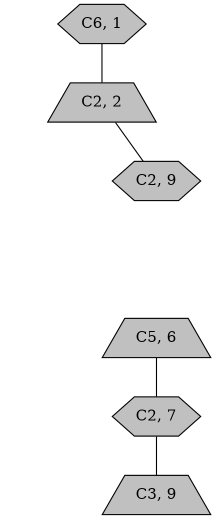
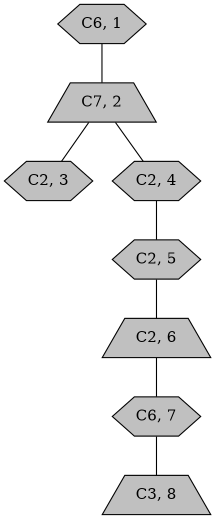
(102, 102) -> (102, 102)
none -> (49, 181)
(156, 181) -> (156, 181)
none -> (156, 259)
(156, 338) -> (156, 338)
(156, 416) -> (156, 416)
(156, 495) -> (156, 495)
